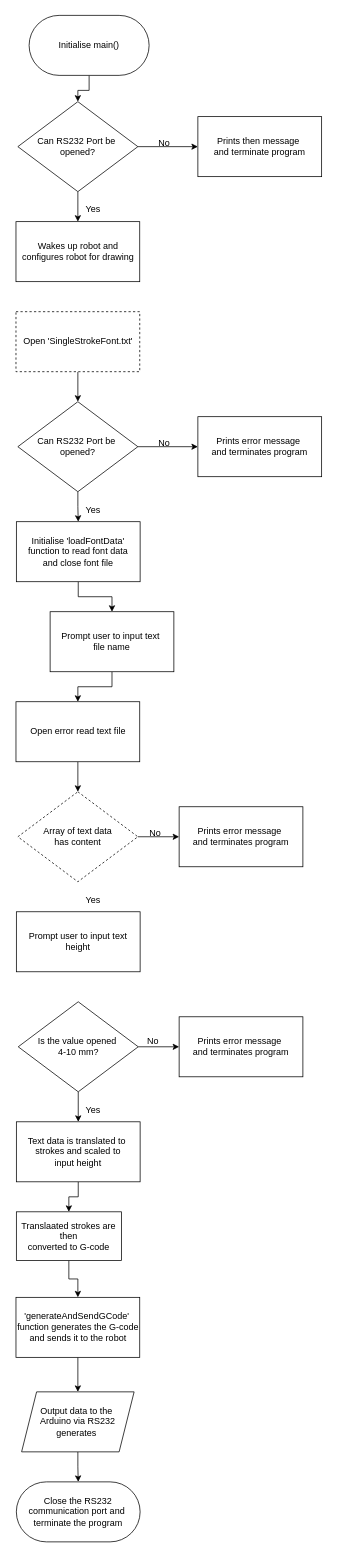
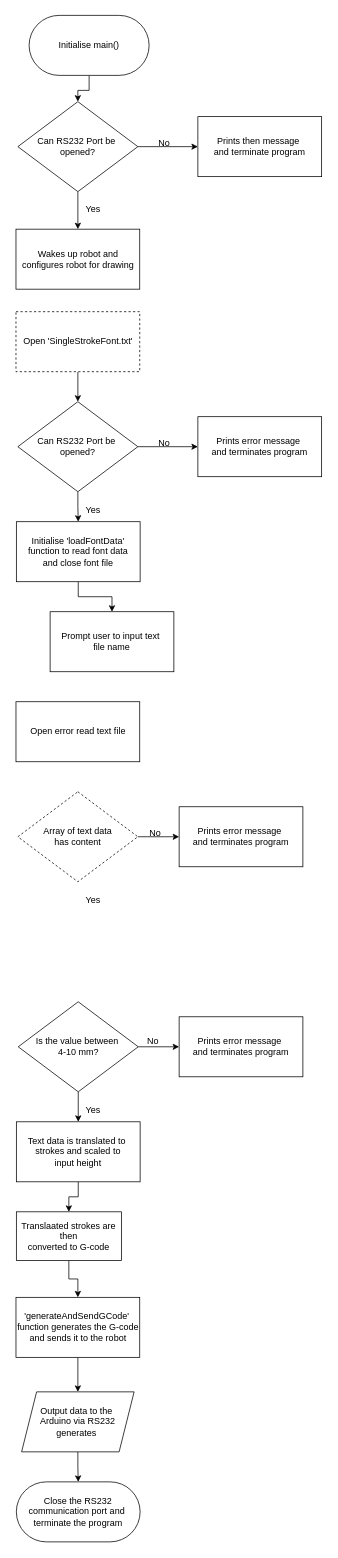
(78, 252) -> (78, 259)
(92, 687) -> none
(78, 785) -> none
(78, 942) -> none
(78, 1047) -> (78, 1047)
